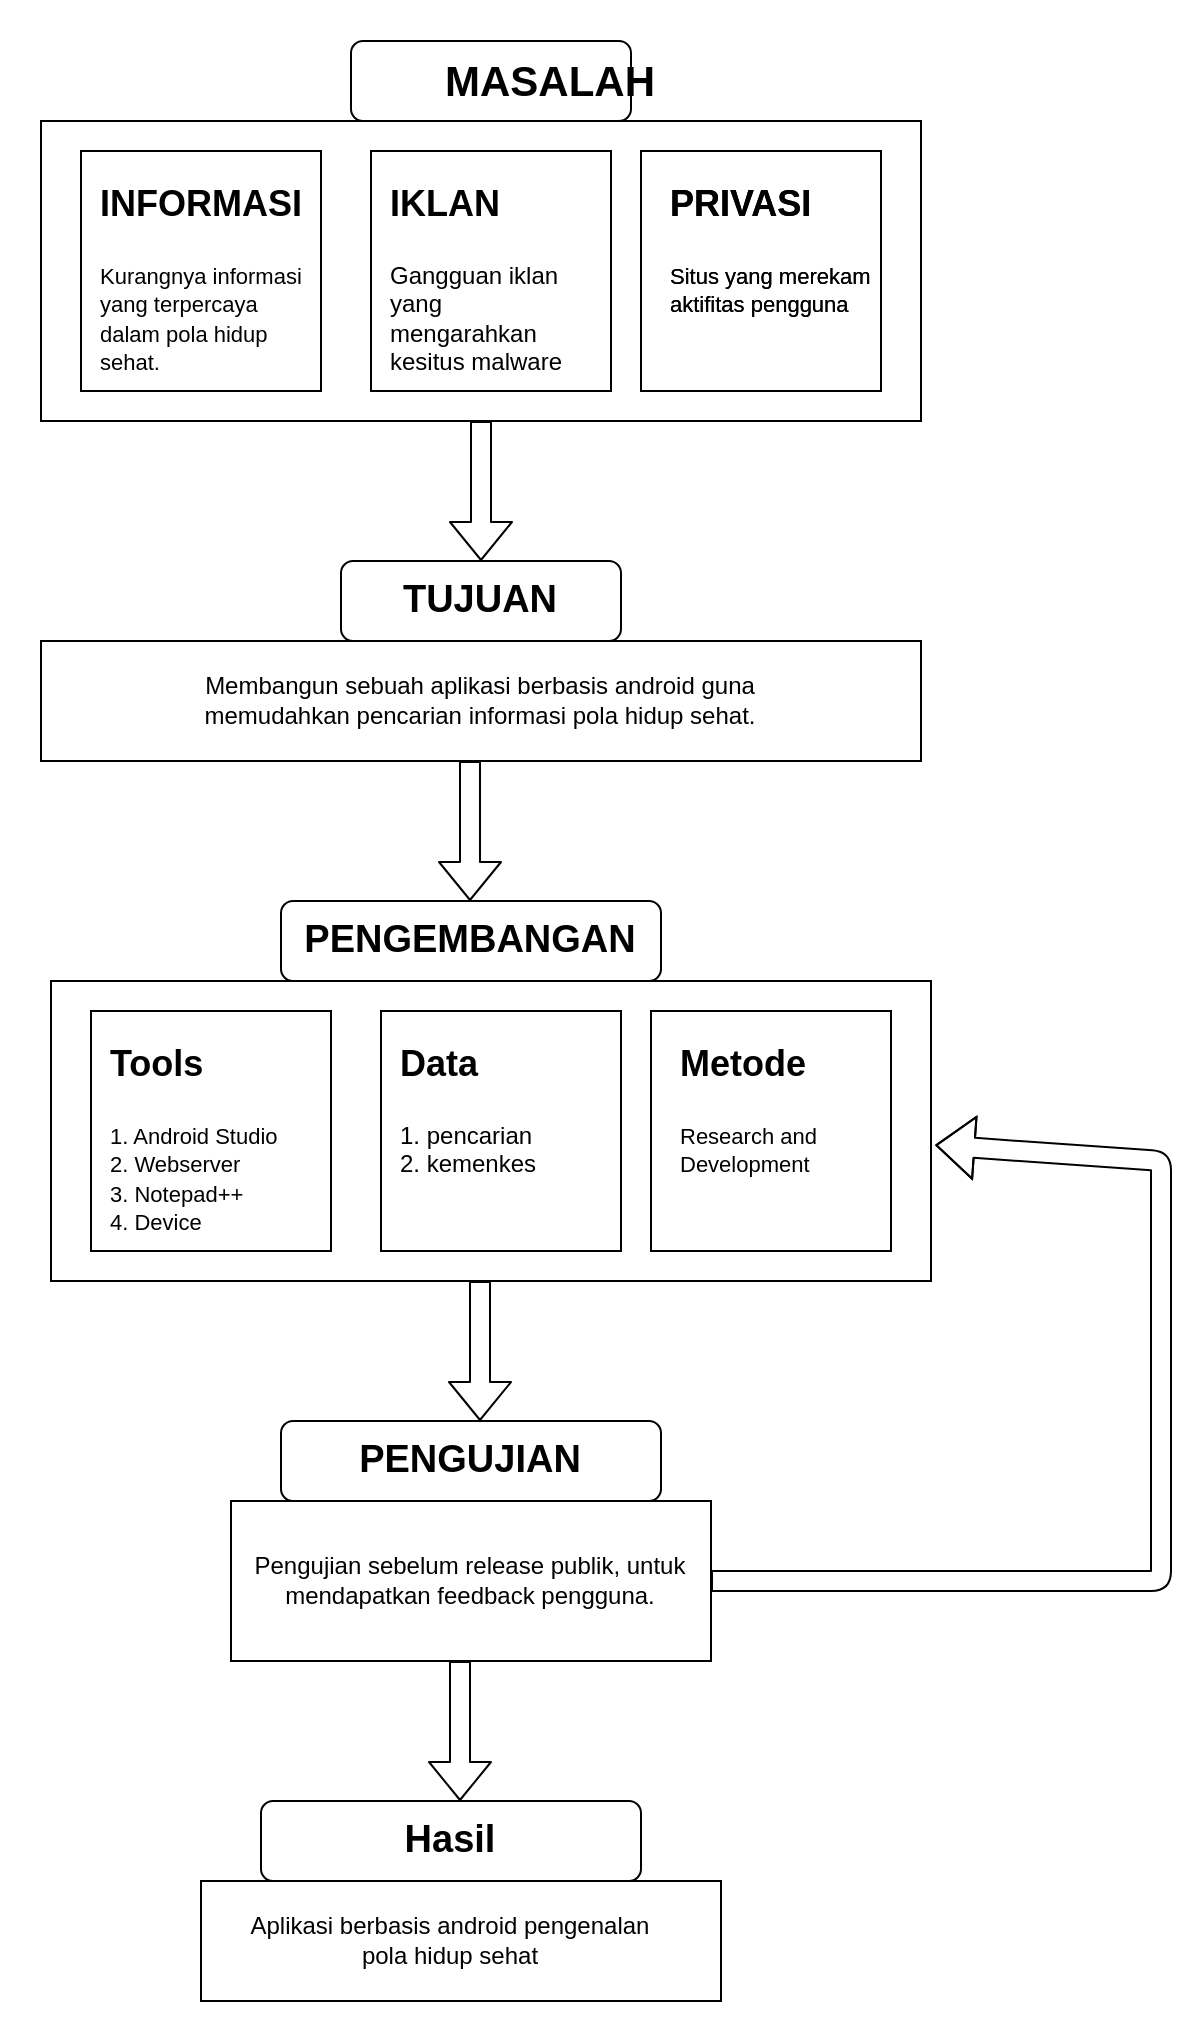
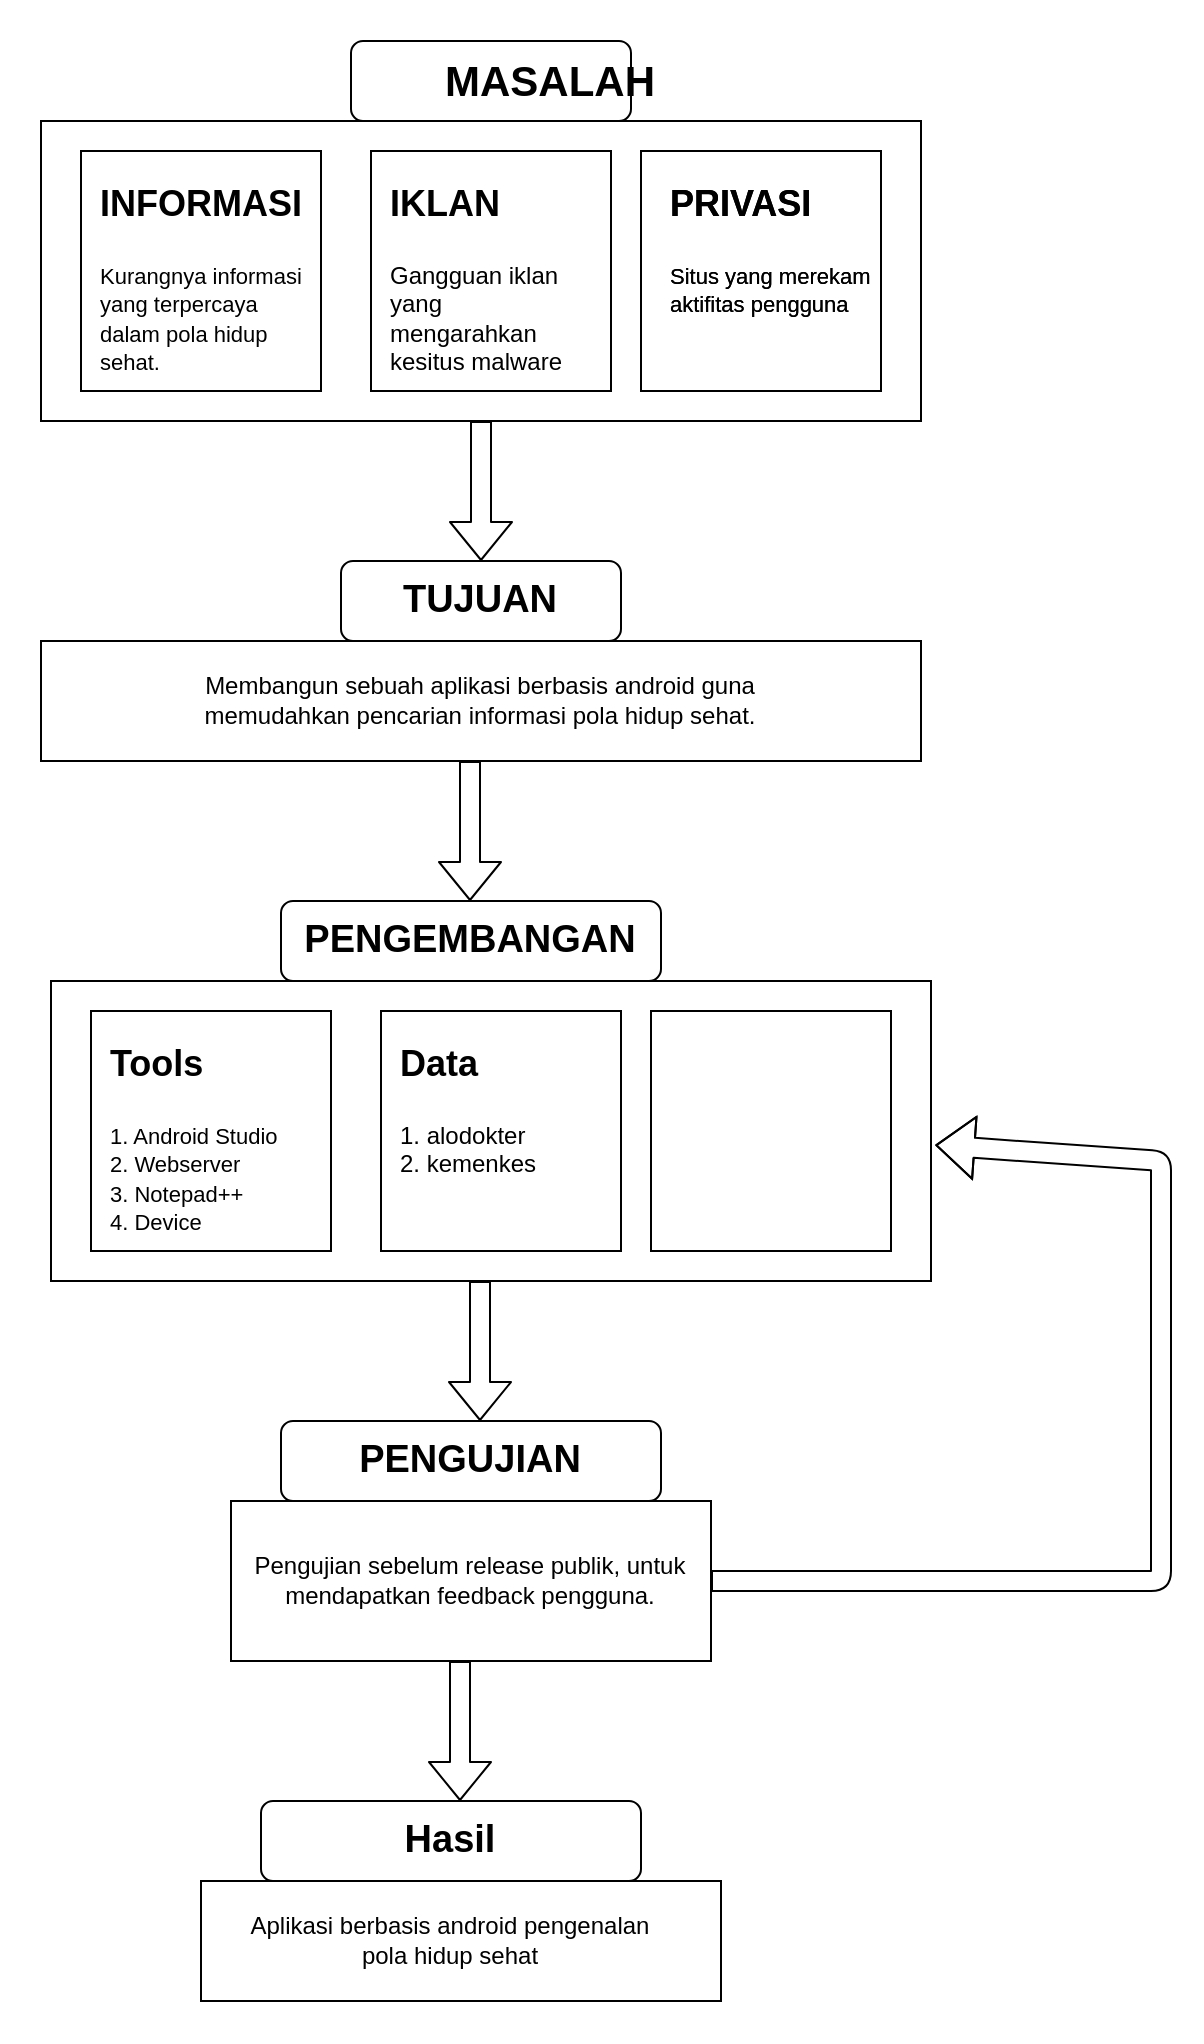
(472, 1044) -> (472, 1044)
(781, 1131) -> none
